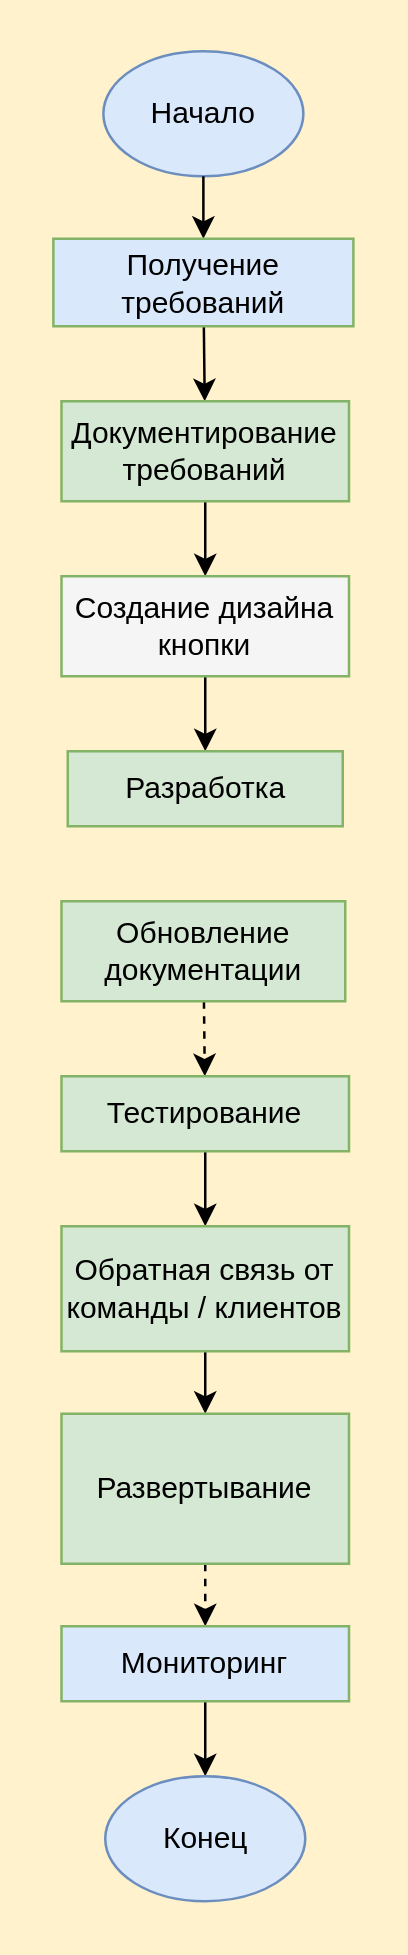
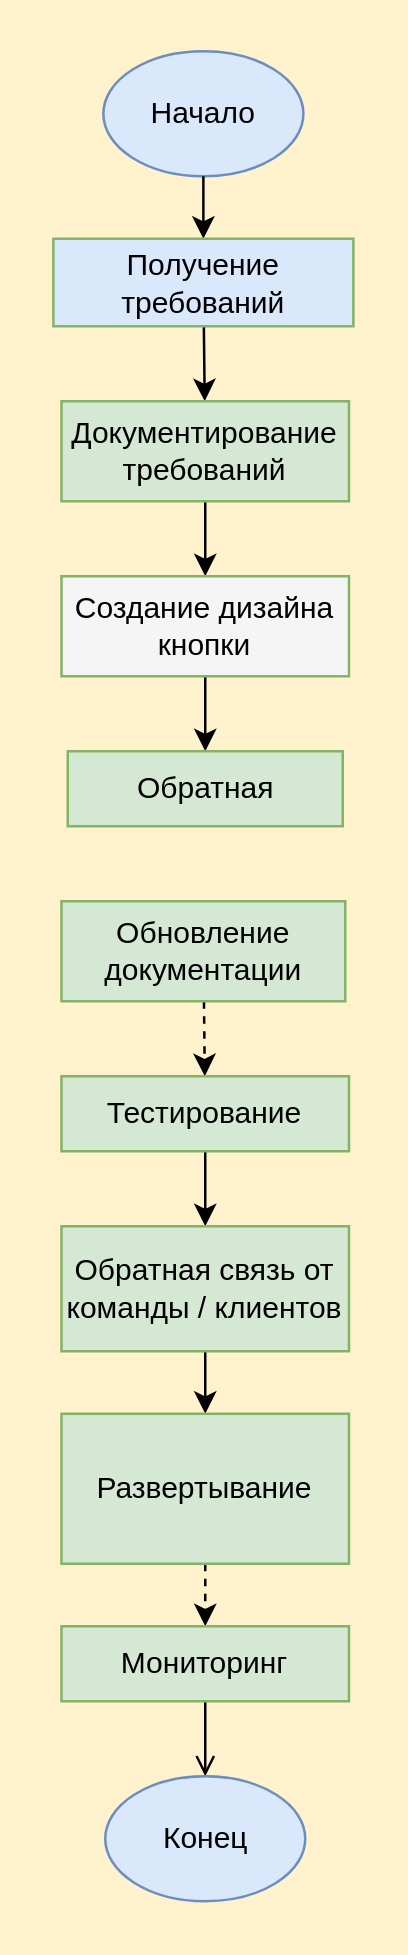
(206, 789) -> (206, 789)
(205, 1664) -> (205, 1664)
(205, 1758) -> (205, 1762)
